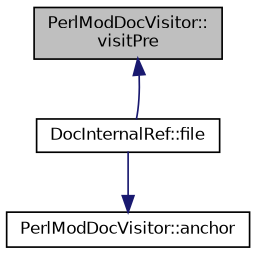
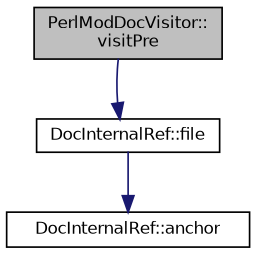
(139, 97) -> (117, 81)
(128, 230) -> (128, 230)
